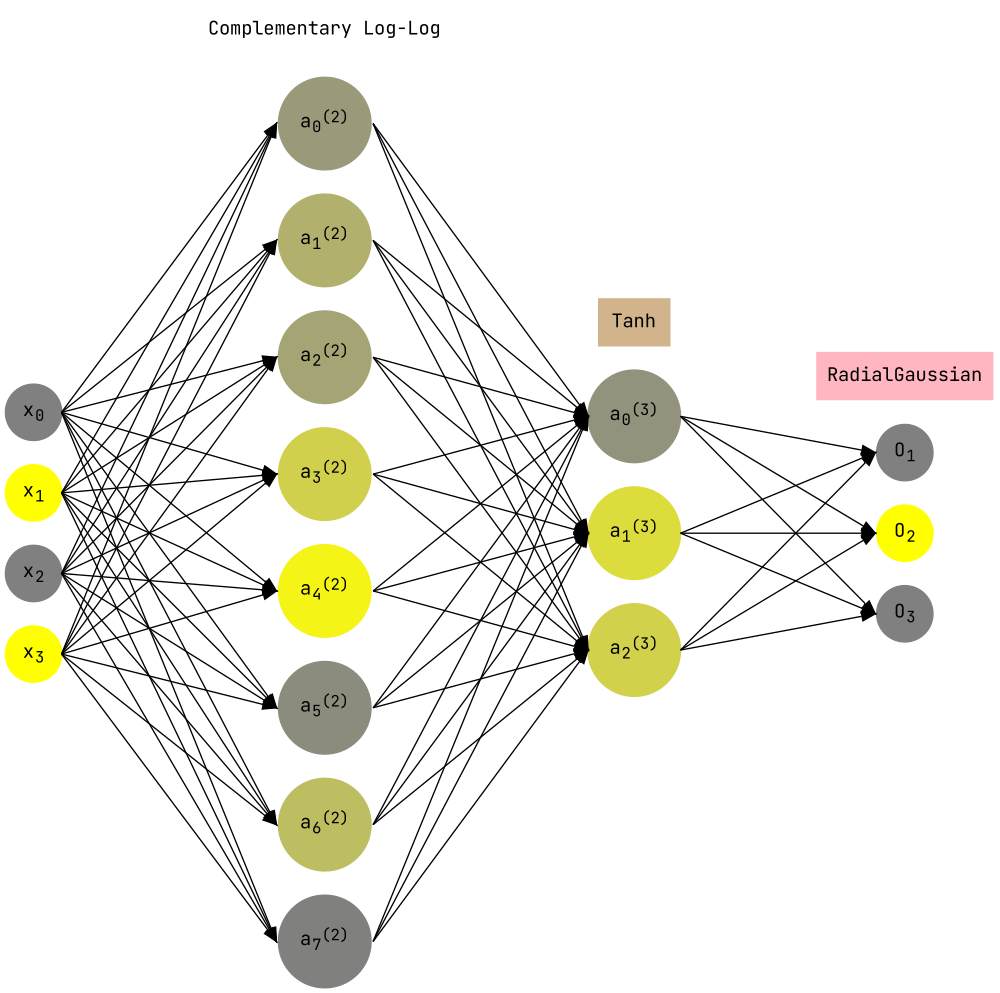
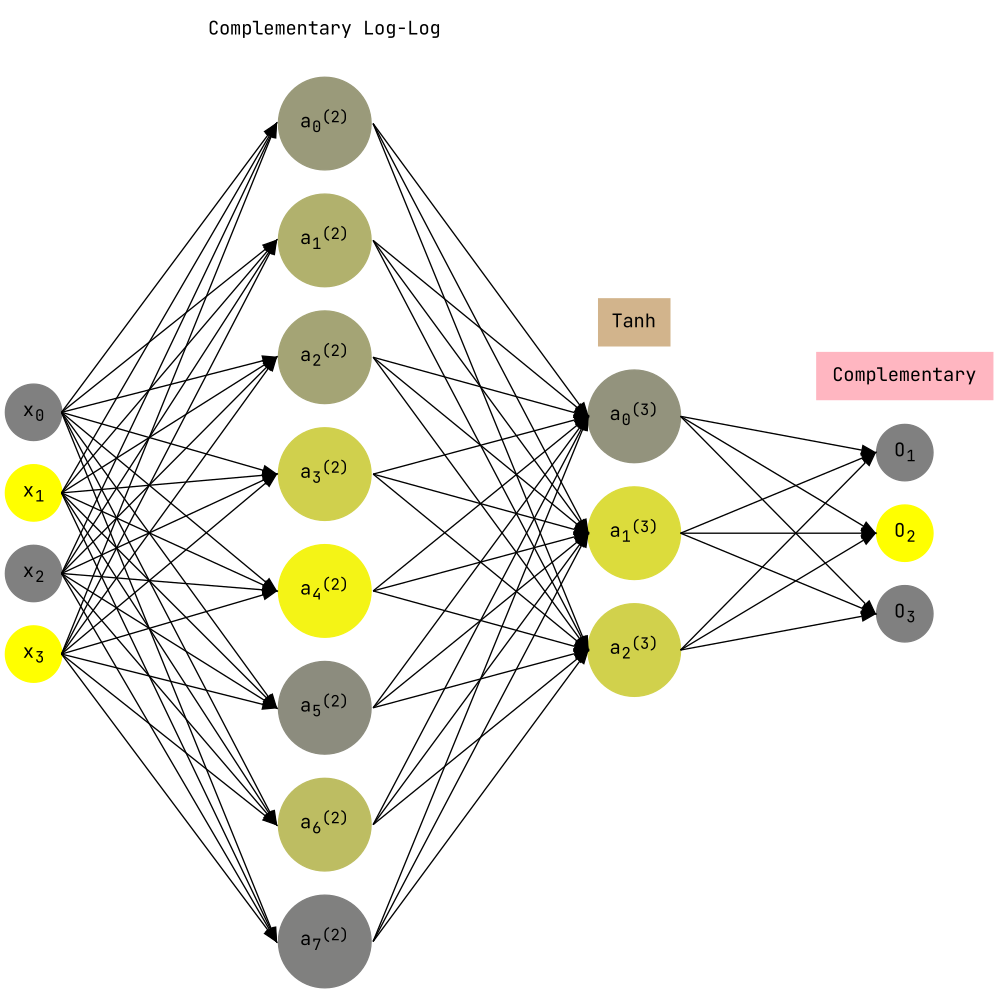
(905, 376) -> (905, 376)
